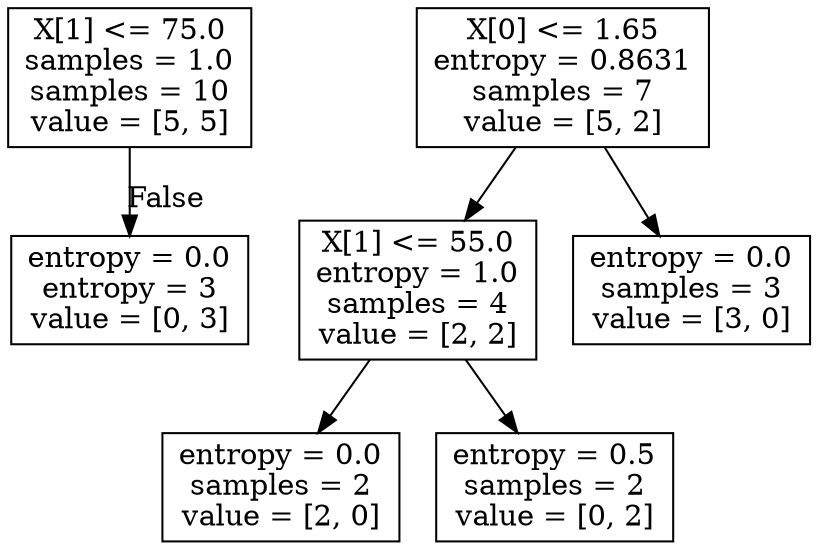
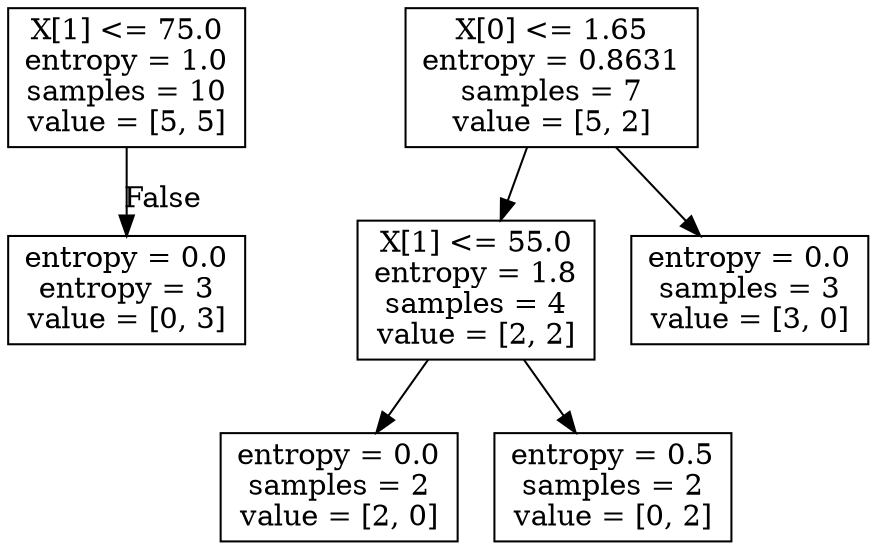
(130, 78) -> (127, 78)
(418, 290) -> (476, 290)
